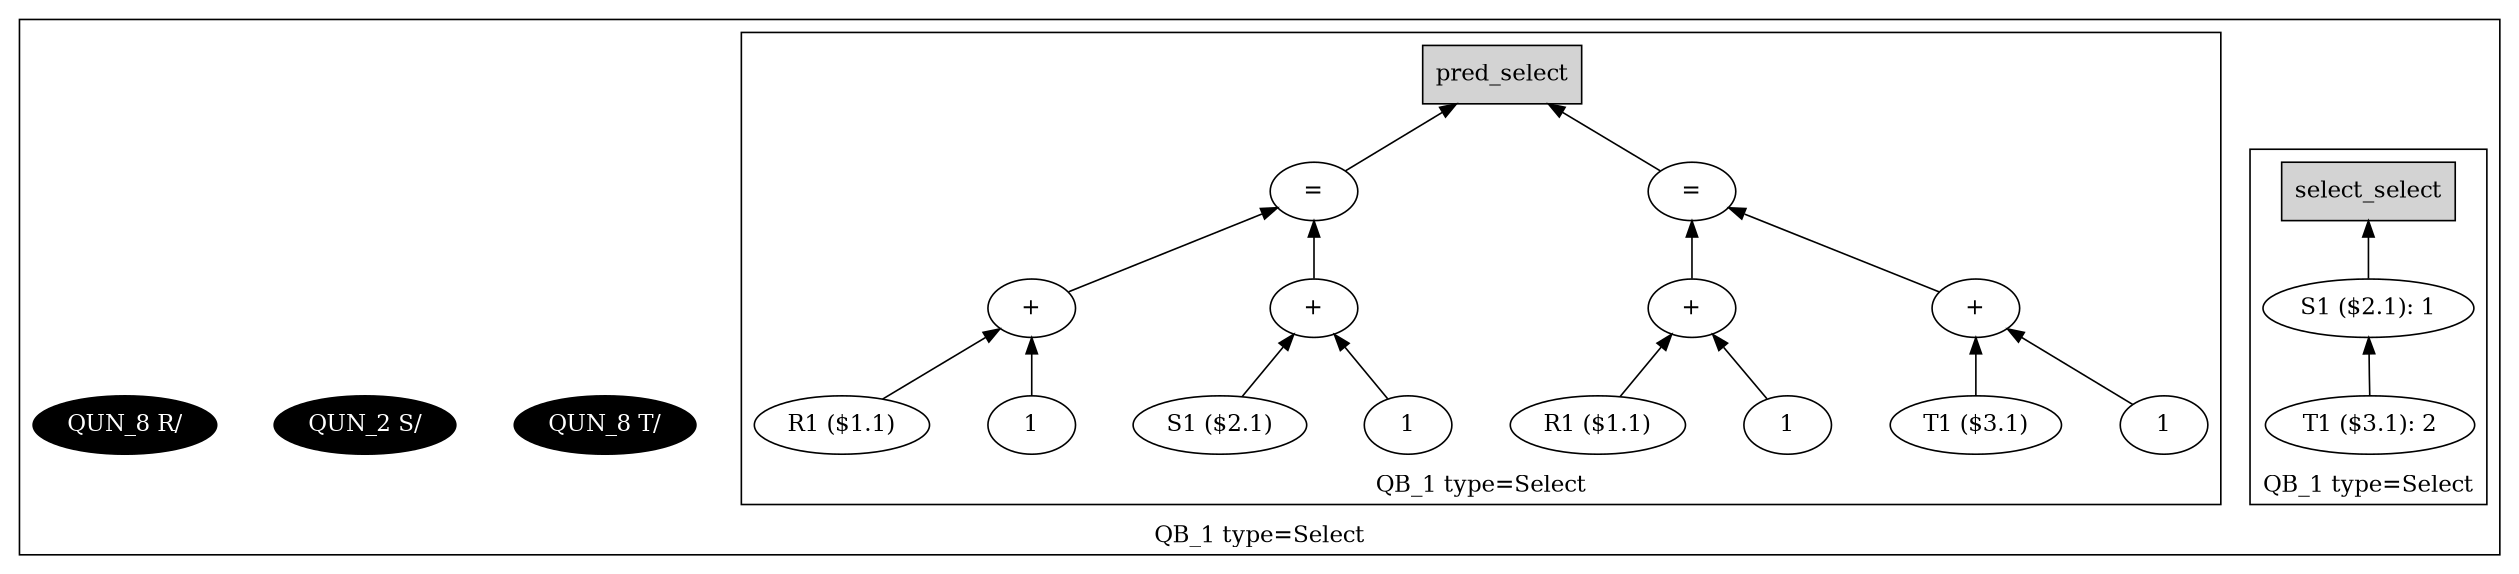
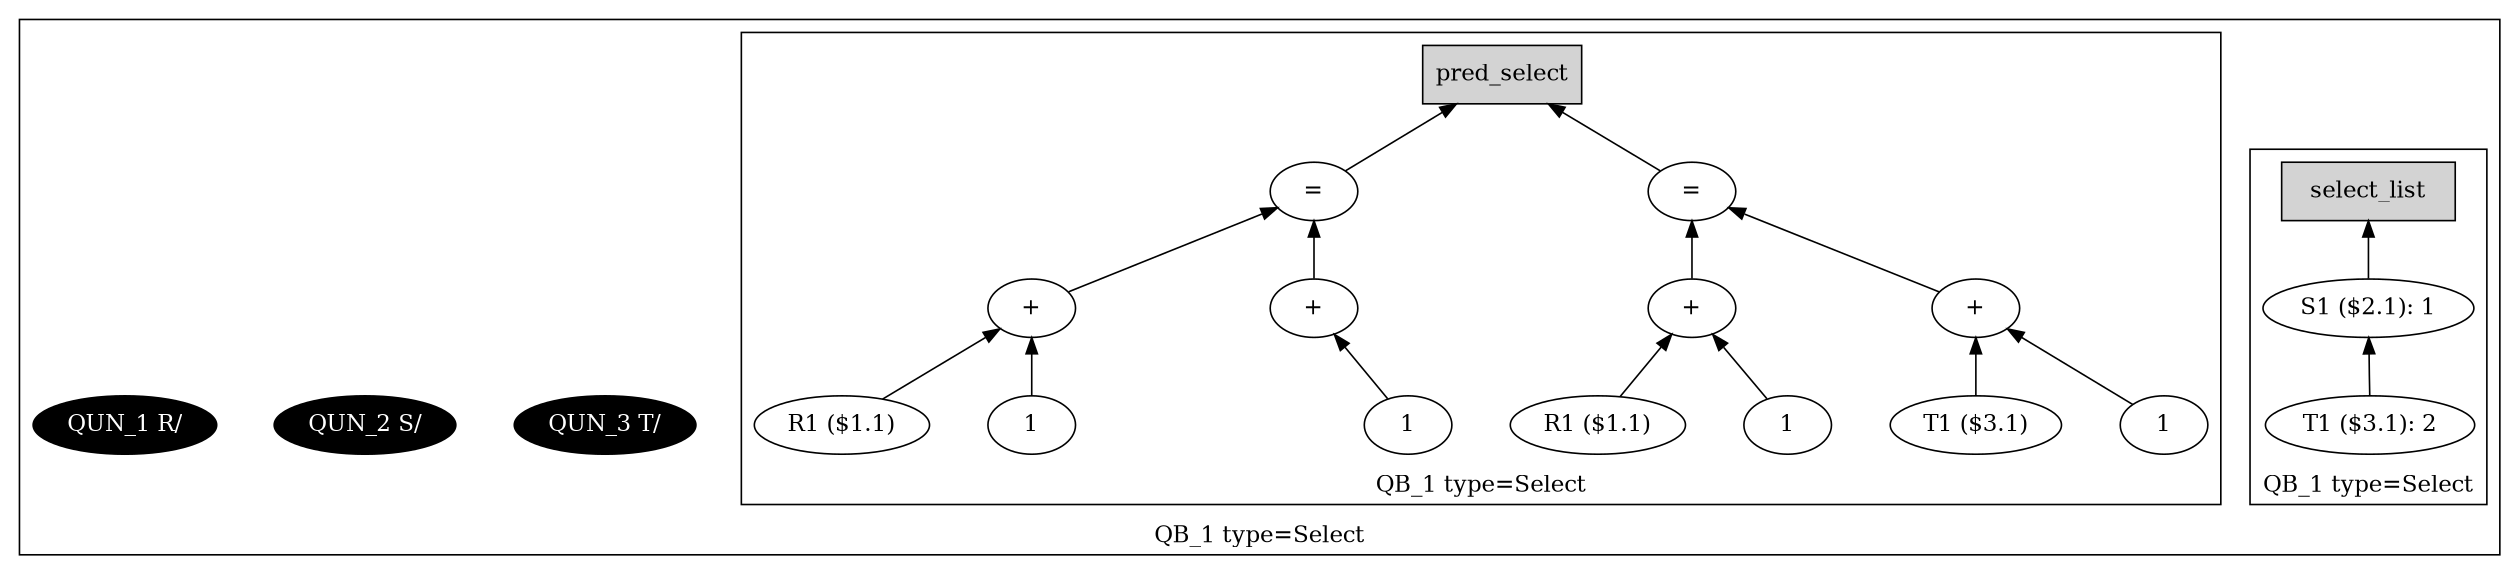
(2368, 191) -> (2368, 191)
(125, 425) -> (125, 425)
(605, 425) -> (605, 425)
(1220, 425) -> none
